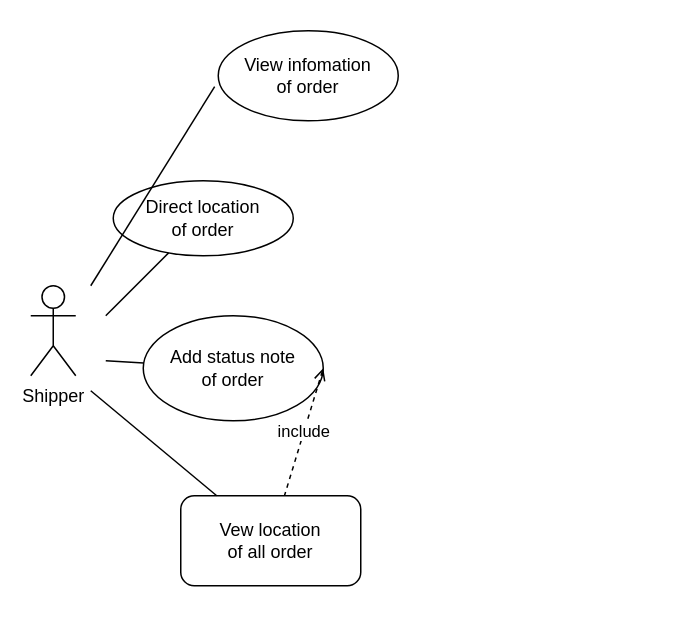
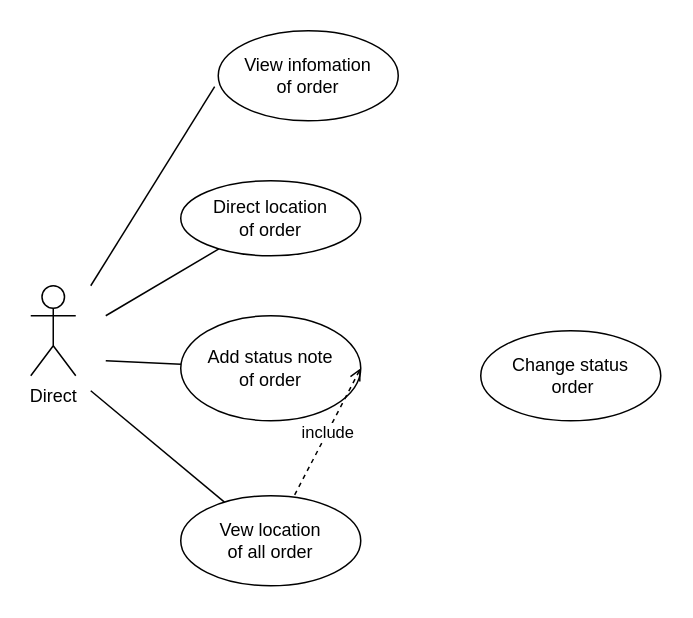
(203, 218) -> (271, 218)
(233, 368) -> (271, 368)
none -> (571, 376)
(54, 397) -> (54, 397)
(271, 541) -> (271, 541)
